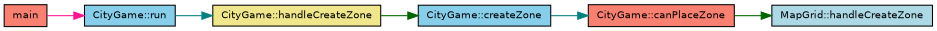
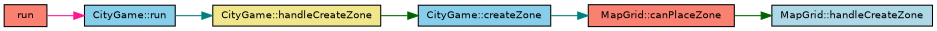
(26, 16) -> (26, 16)
(661, 16) -> (661, 16)
